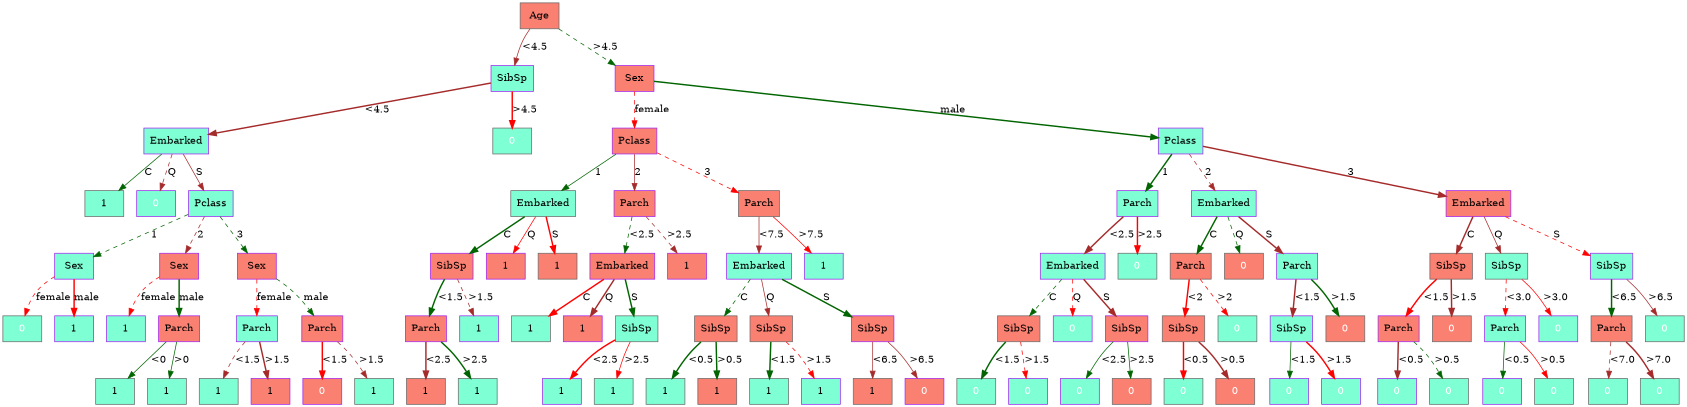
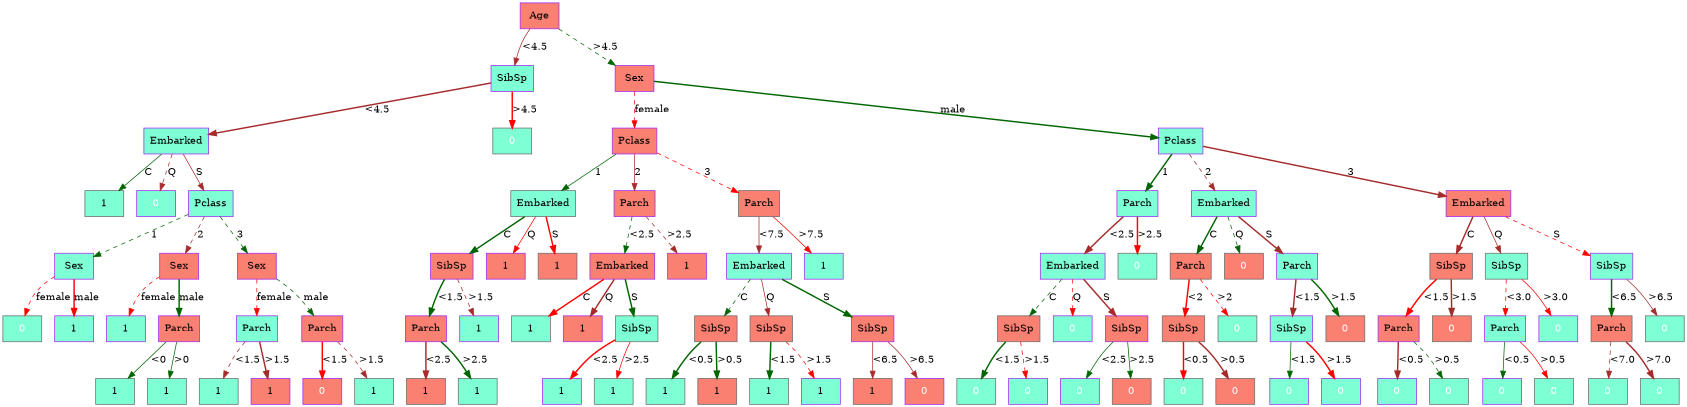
(540, 16) -> (540, 16)
